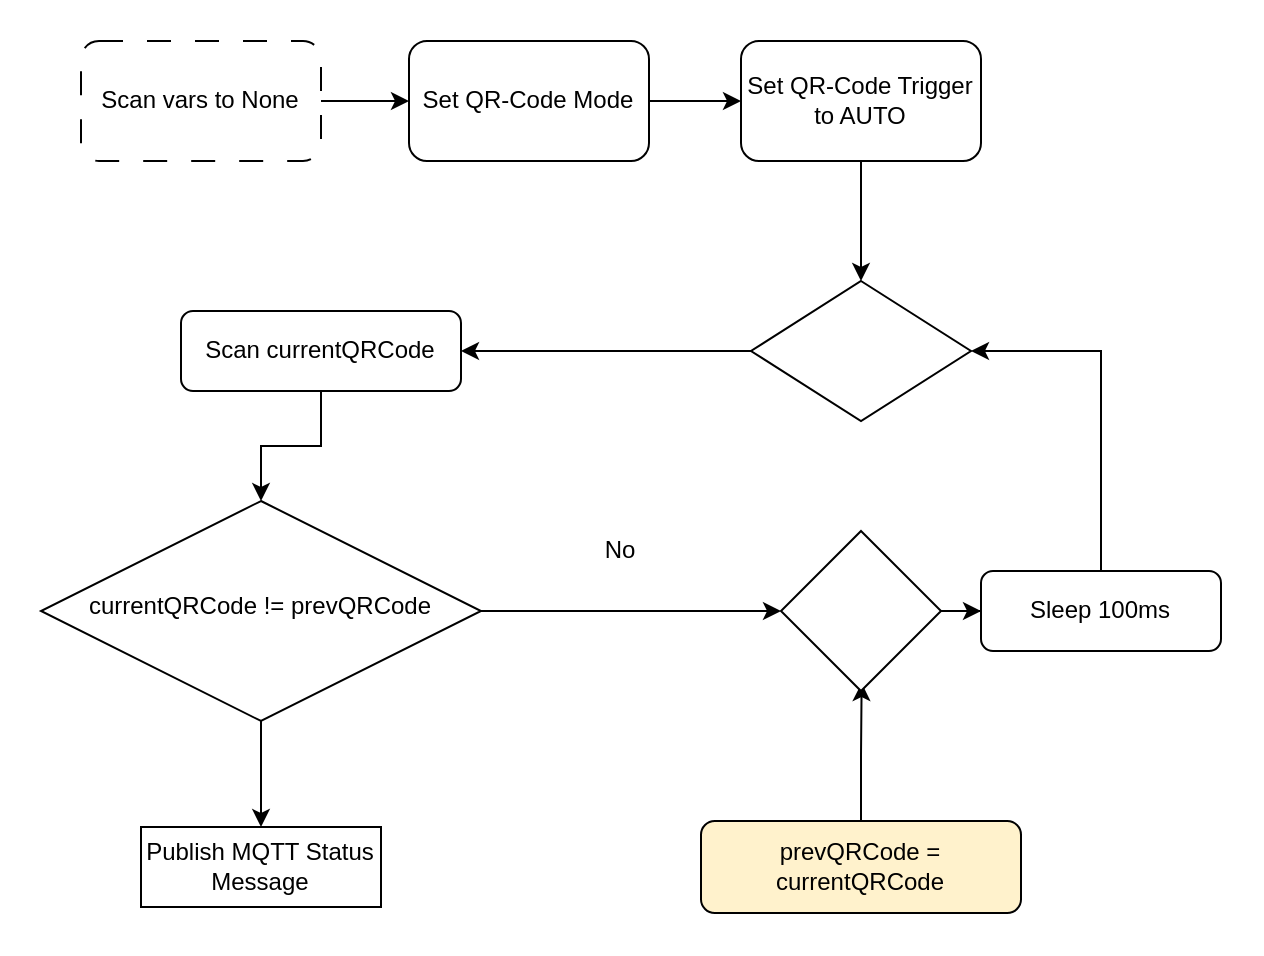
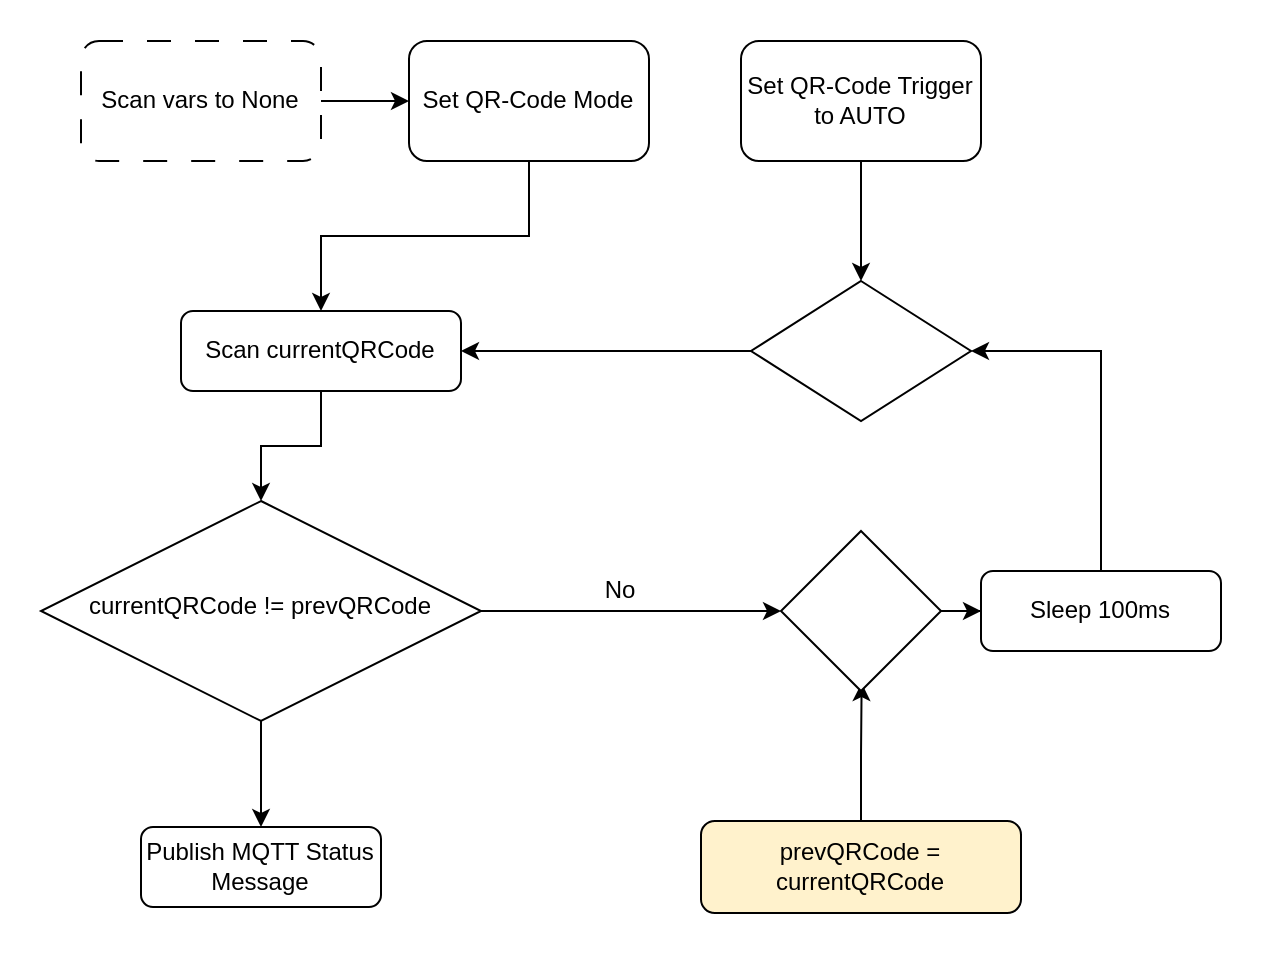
(688, 101) -> (432, 236)
(621, 551) -> (621, 591)
(261, 867) -> (261, 867)
